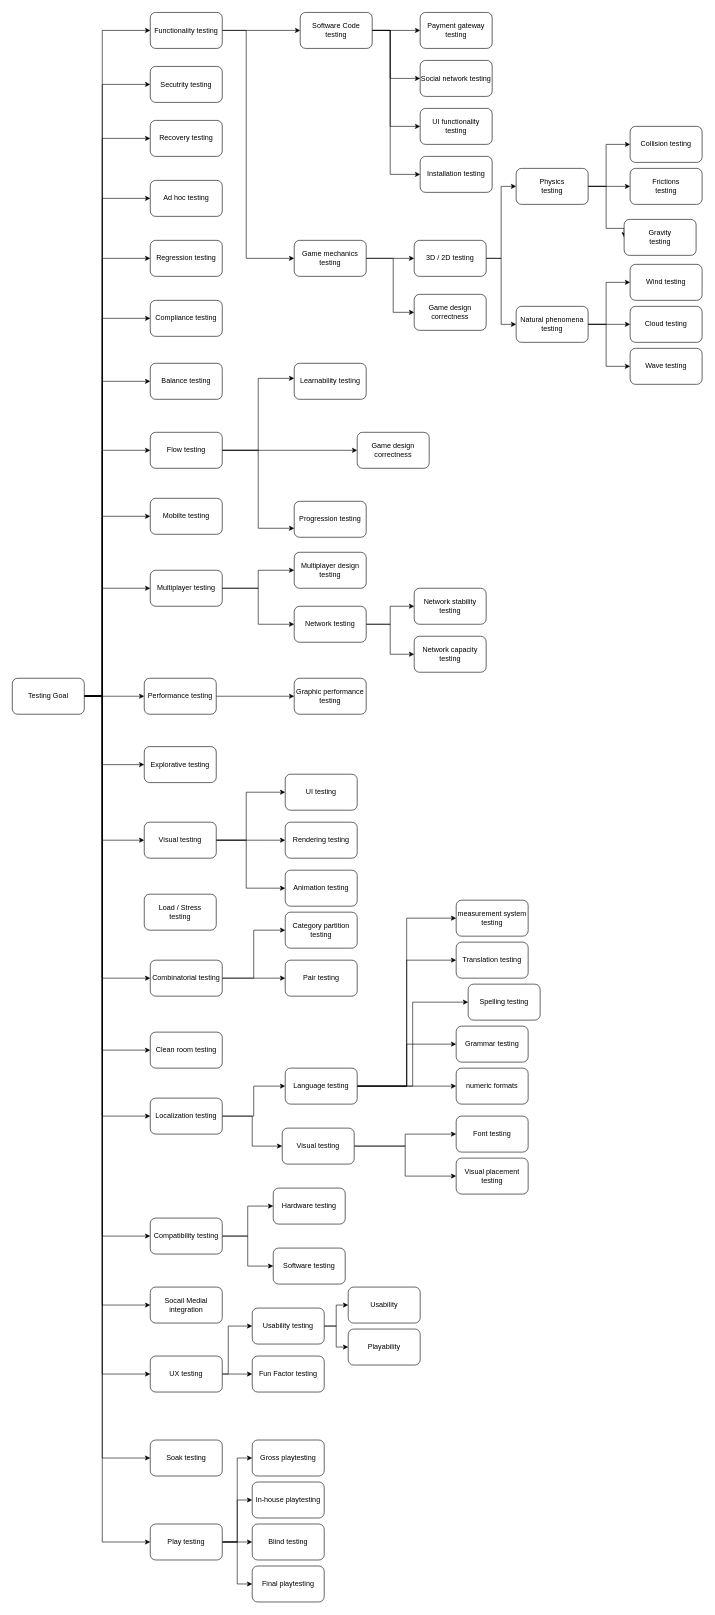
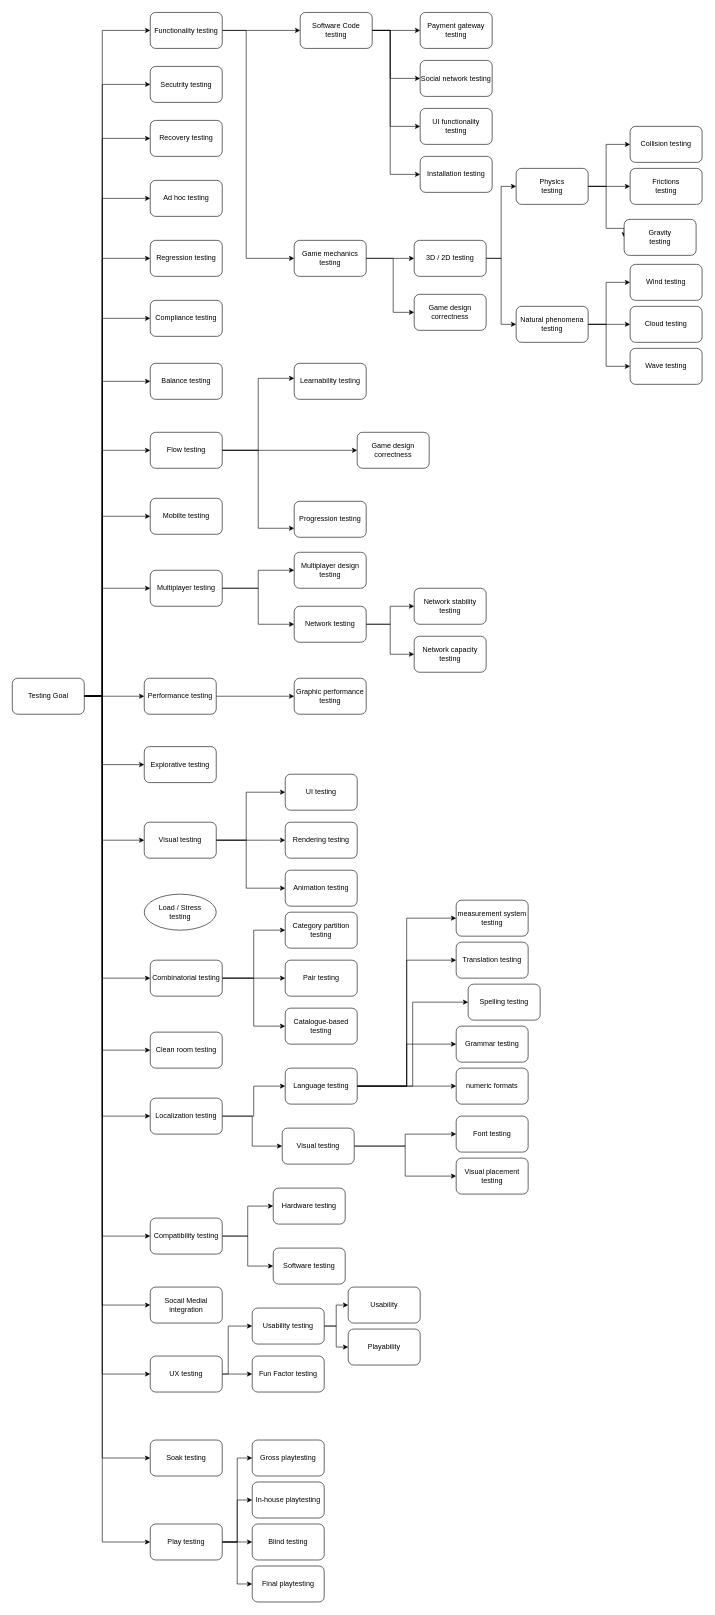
(180, 912) -> (180, 912)
none -> (279, 1026)
none -> (321, 1026)
